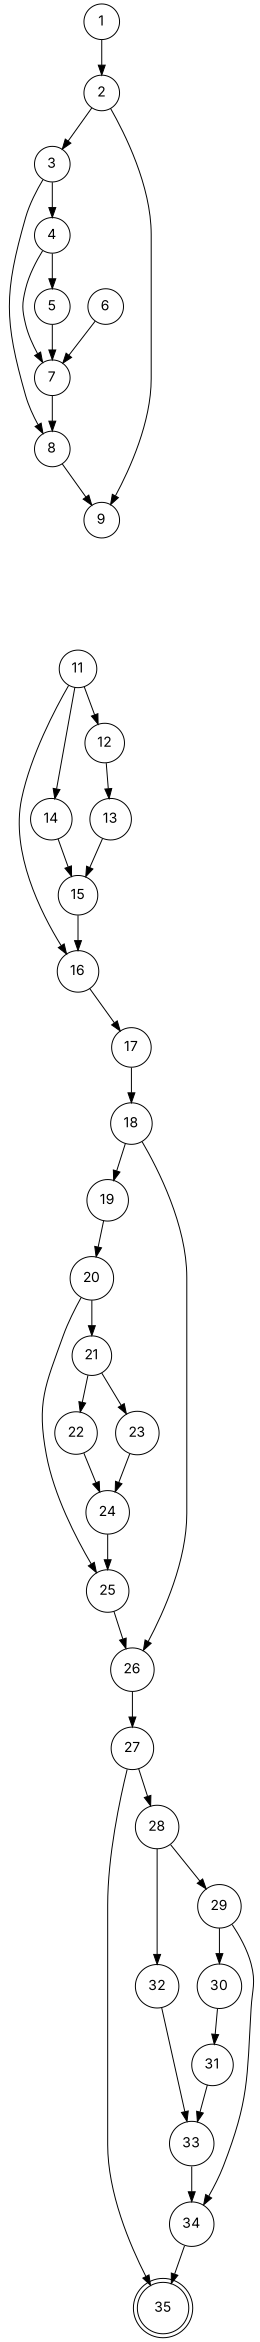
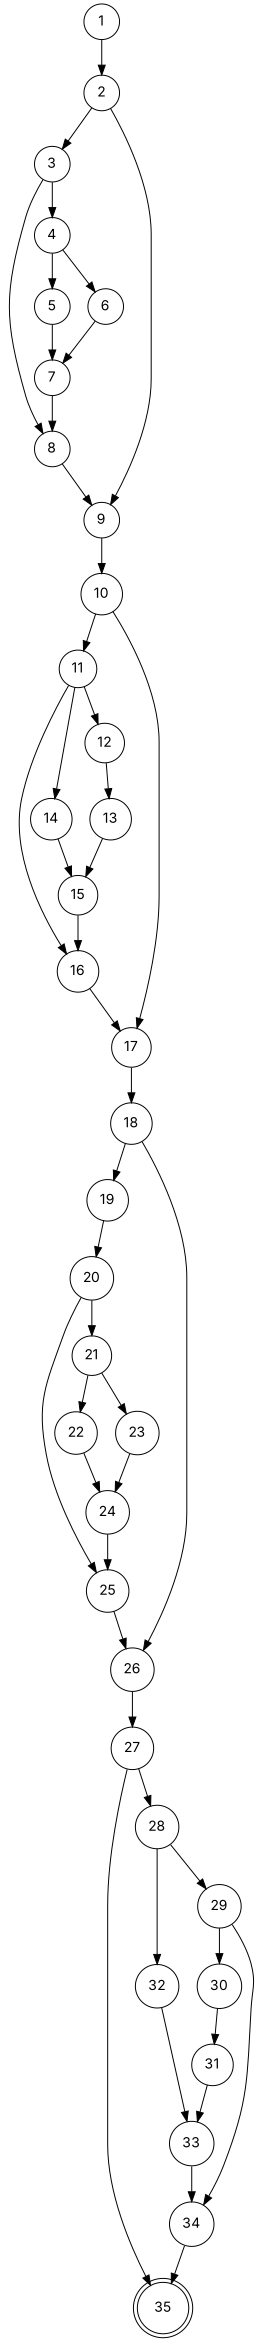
(23, 302) -> (76, 267)
none -> (102, 594)
